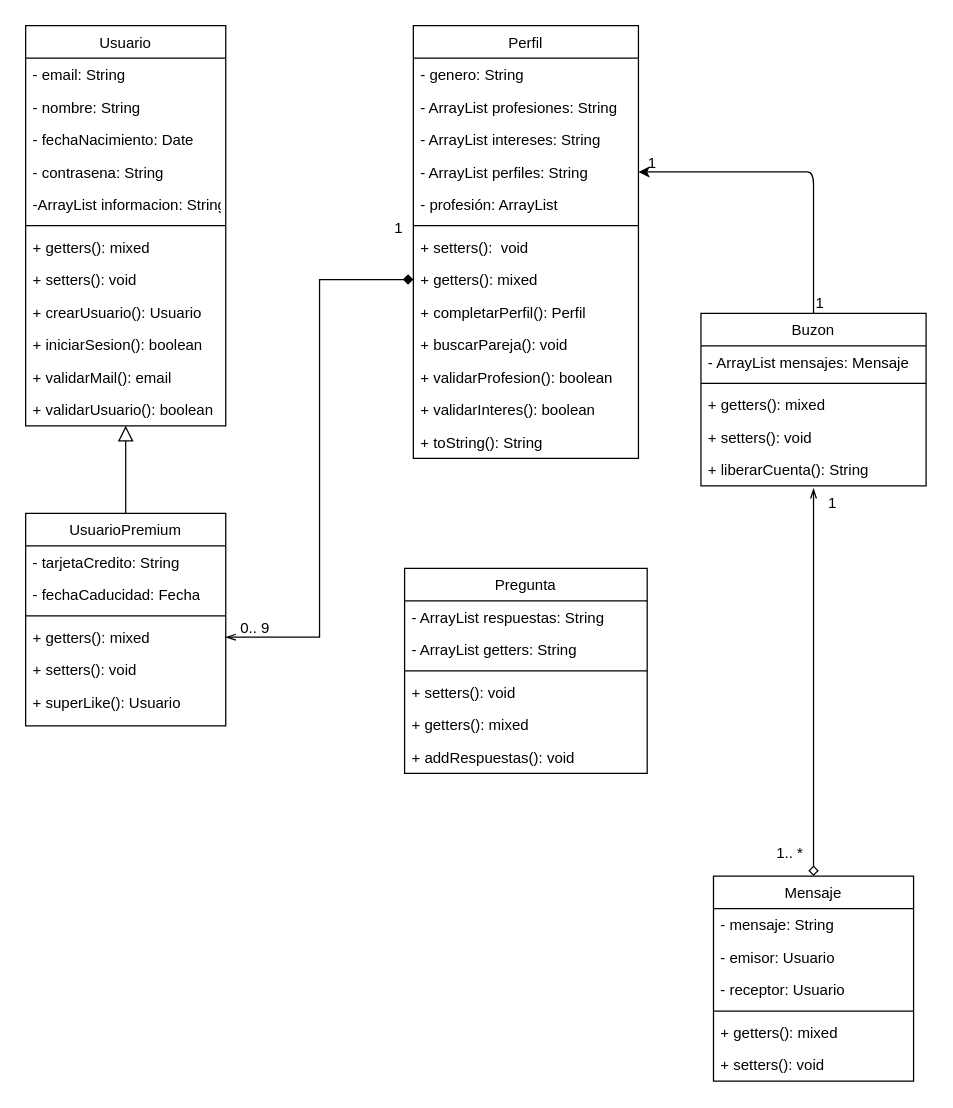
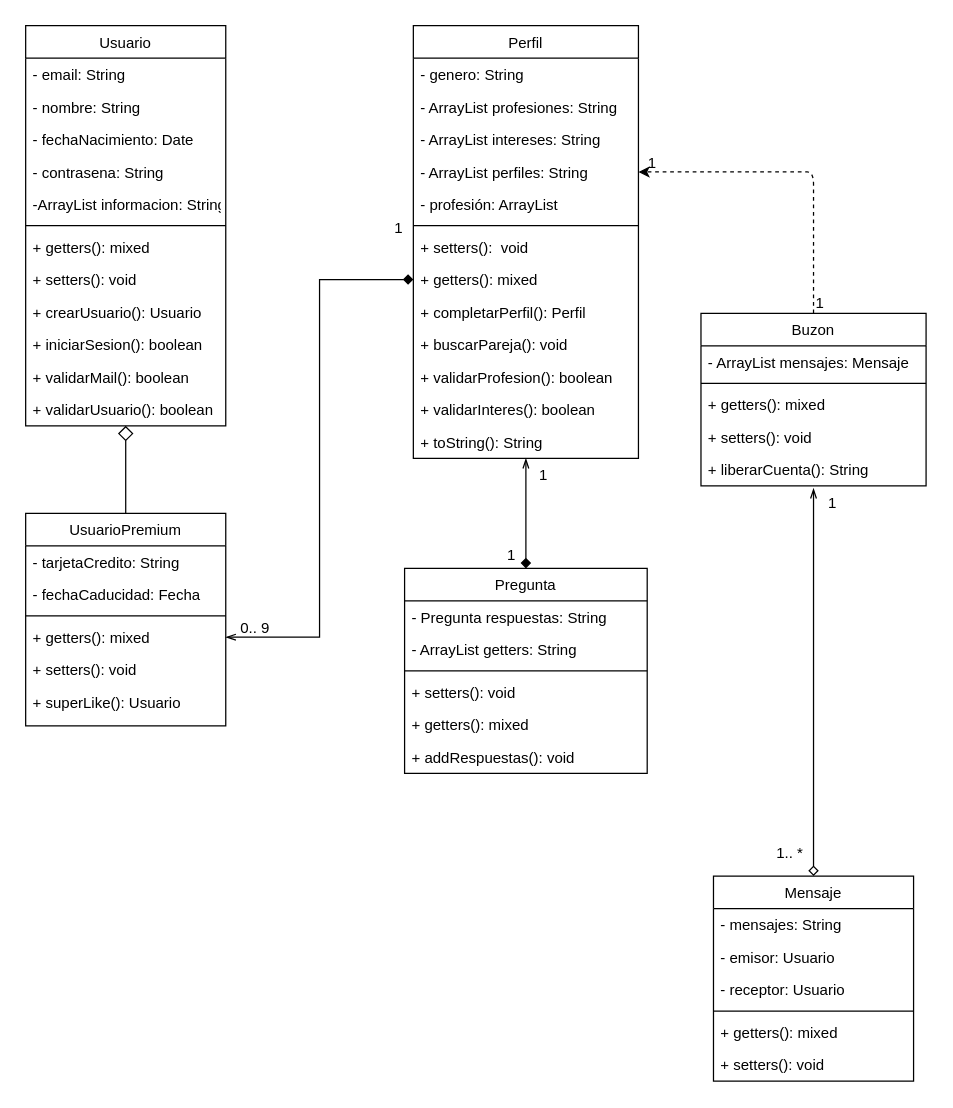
(798, 172) -> (798, 172)
(107, 378) -> (118, 378)
(126, 442) -> (126, 442)
none -> (526, 509)
(526, 618) -> (523, 618)
(784, 925) -> (788, 925)
